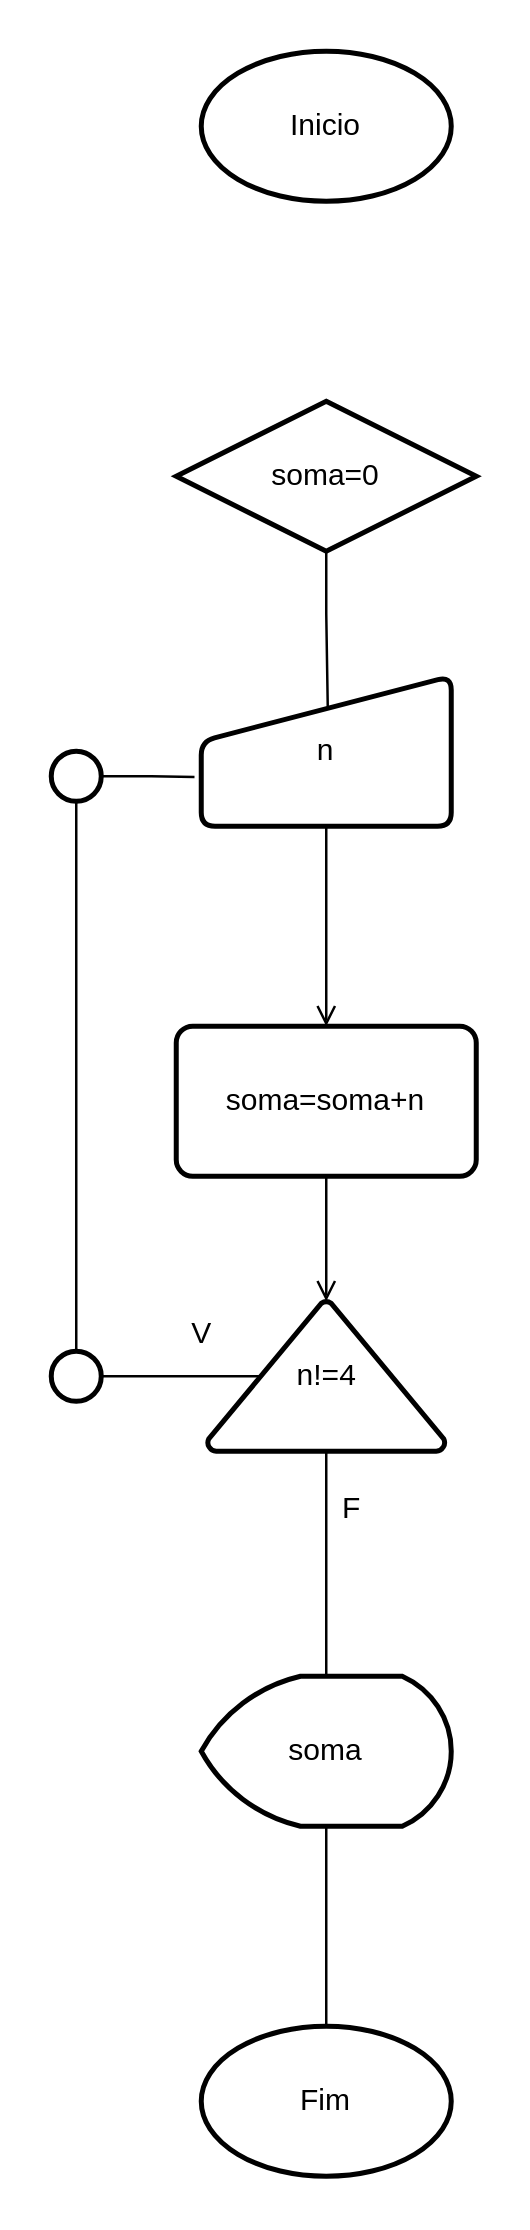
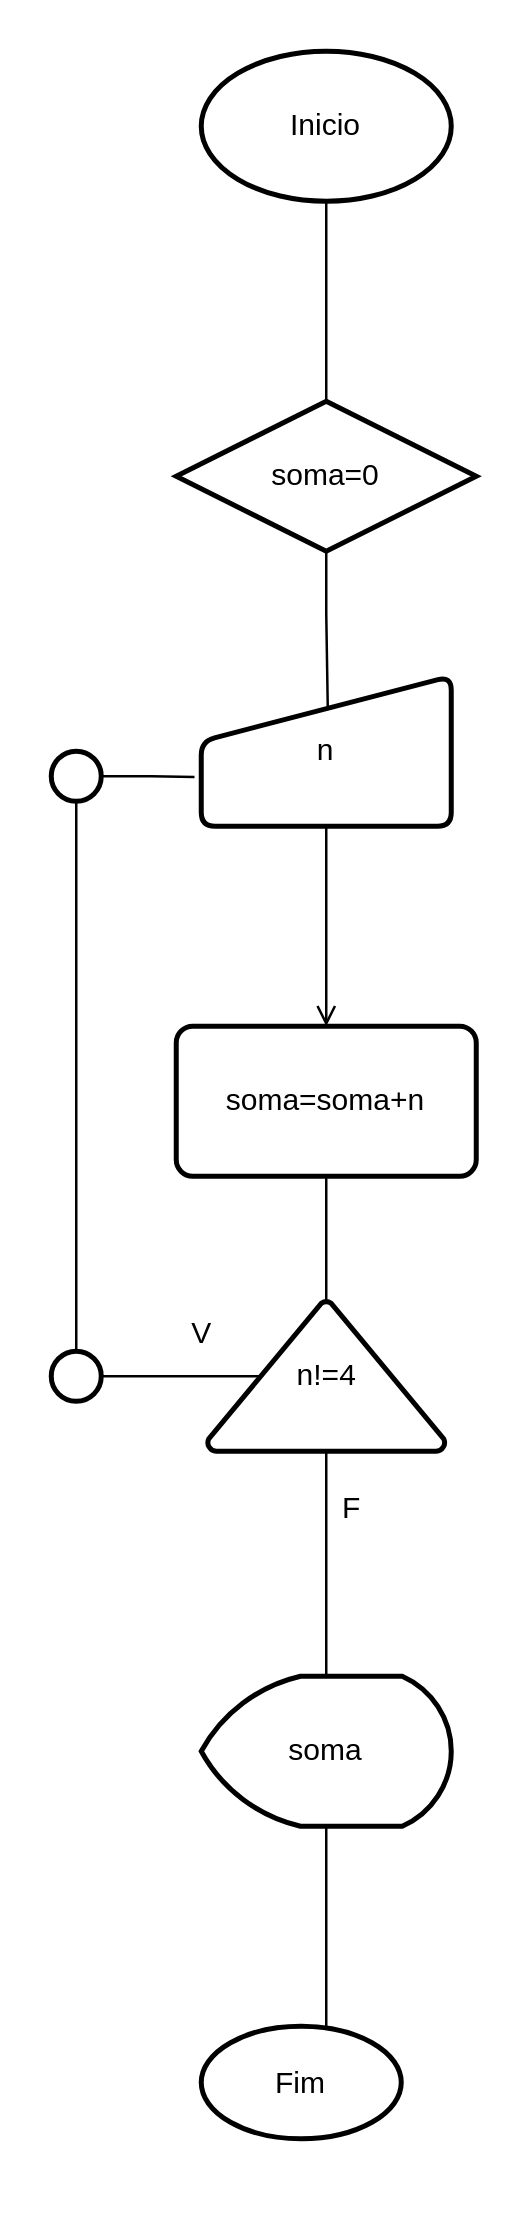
none -> (326, 301)
(326, 1292) -> (326, 1294)
(326, 2101) -> (301, 2083)
